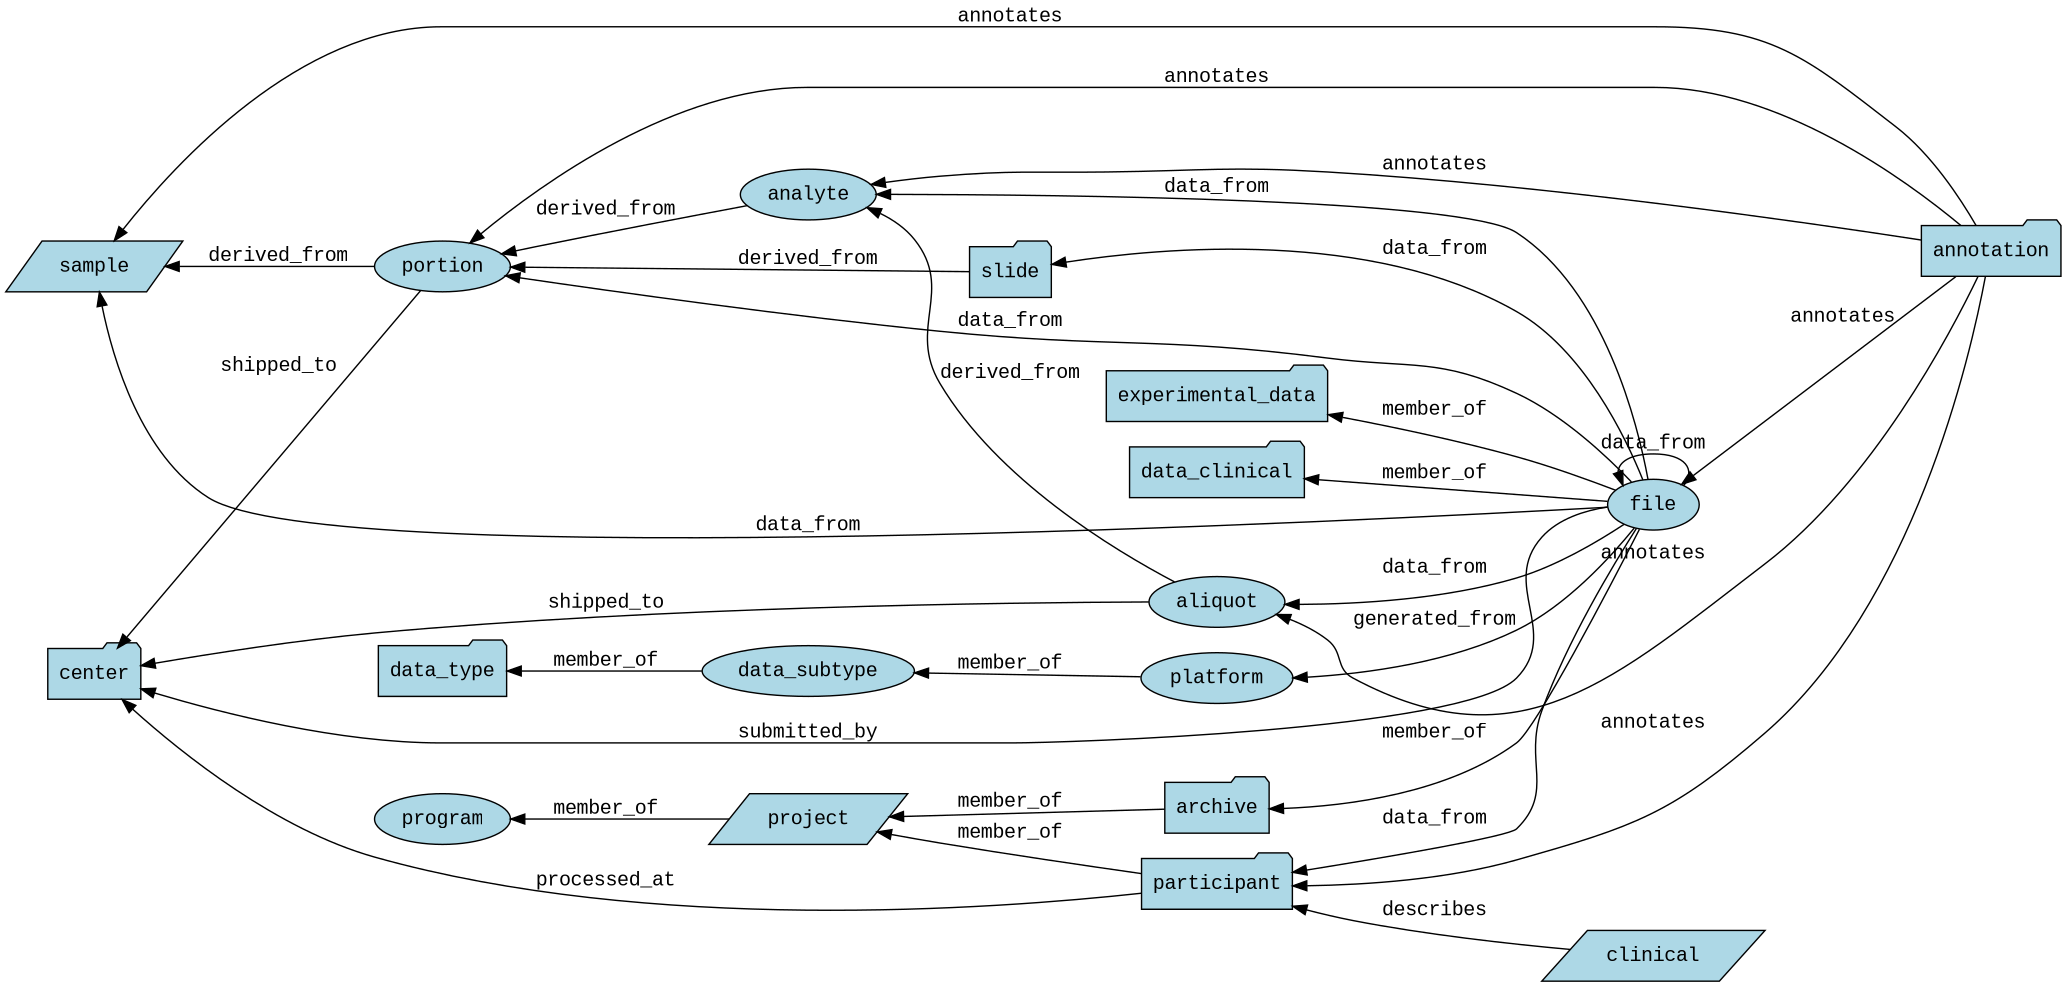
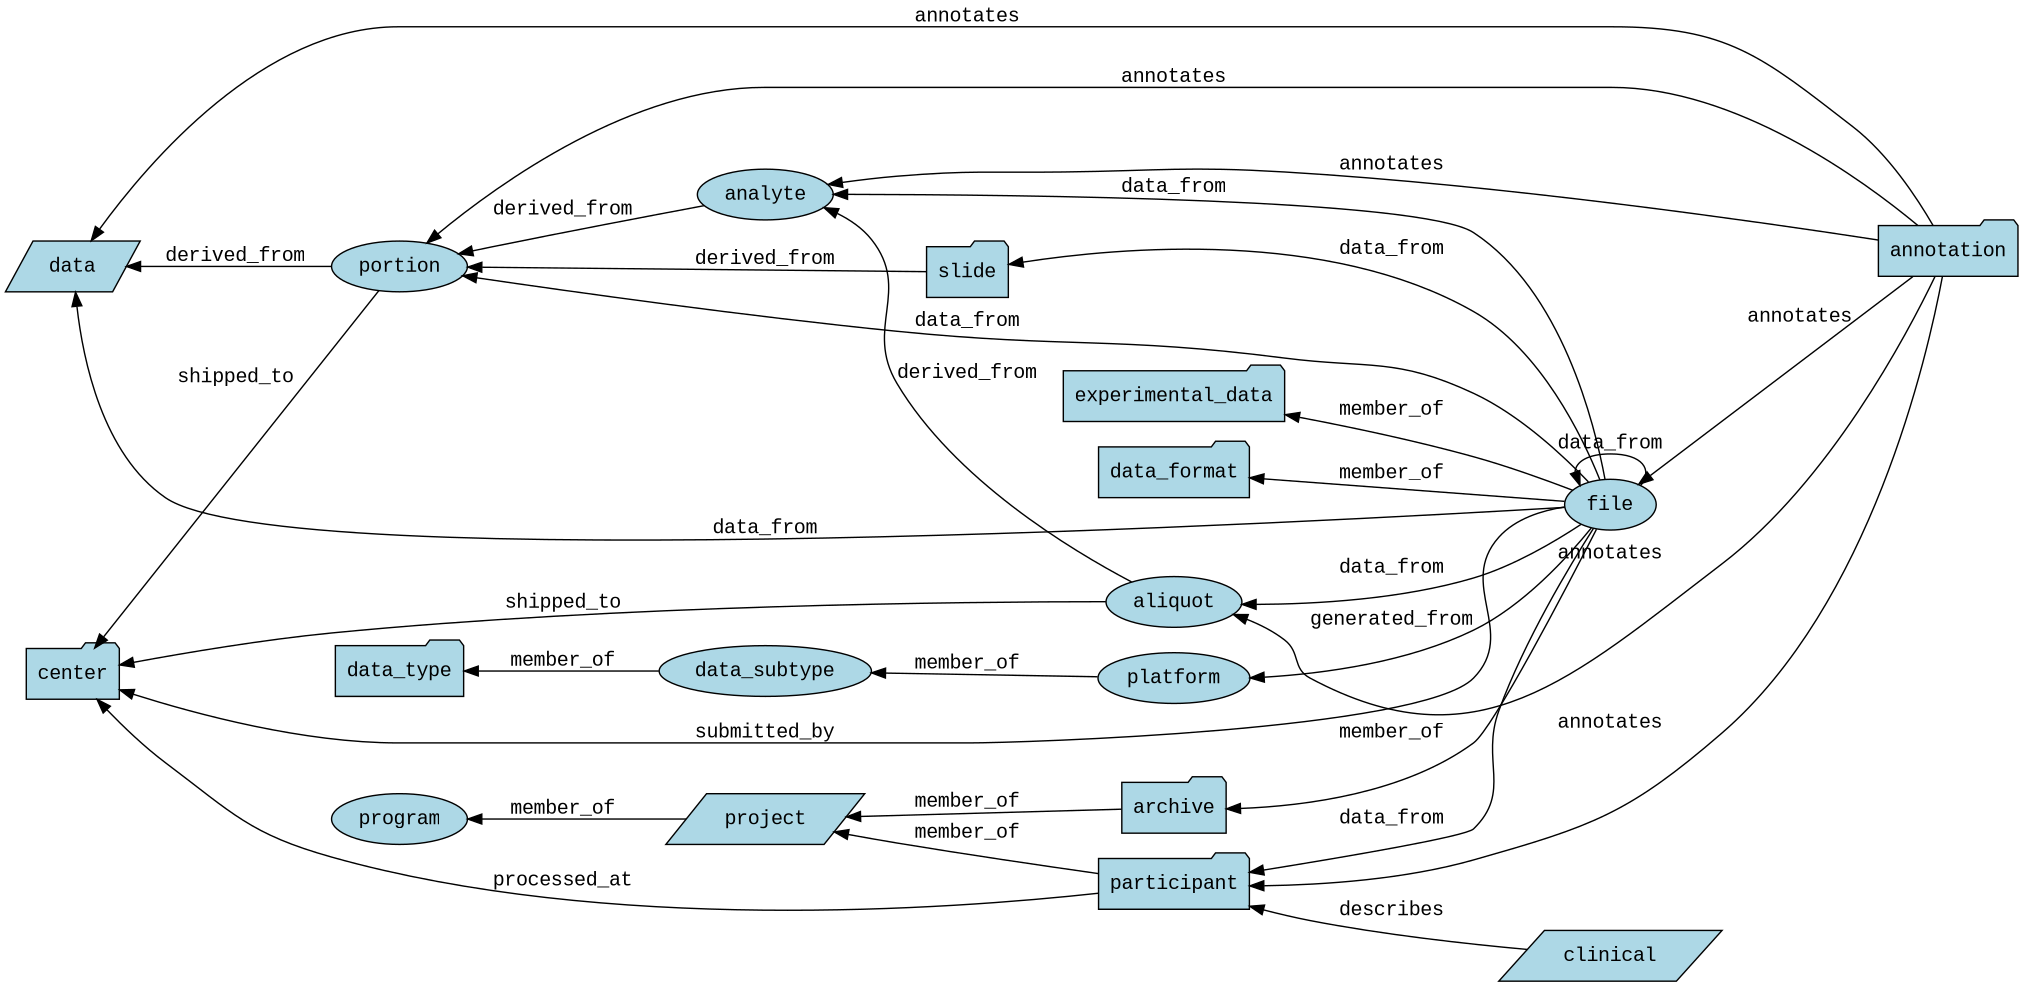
(94, 266) -> (73, 266)
(1217, 472) -> (1174, 472)
